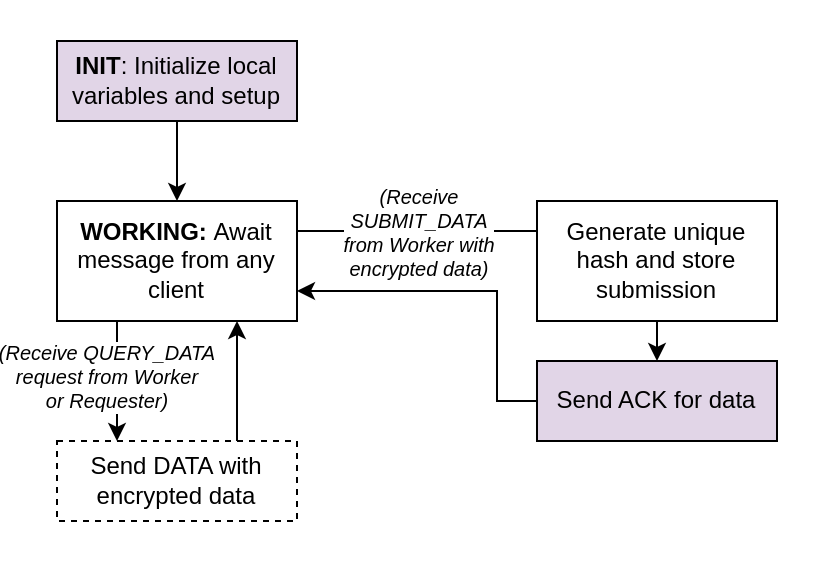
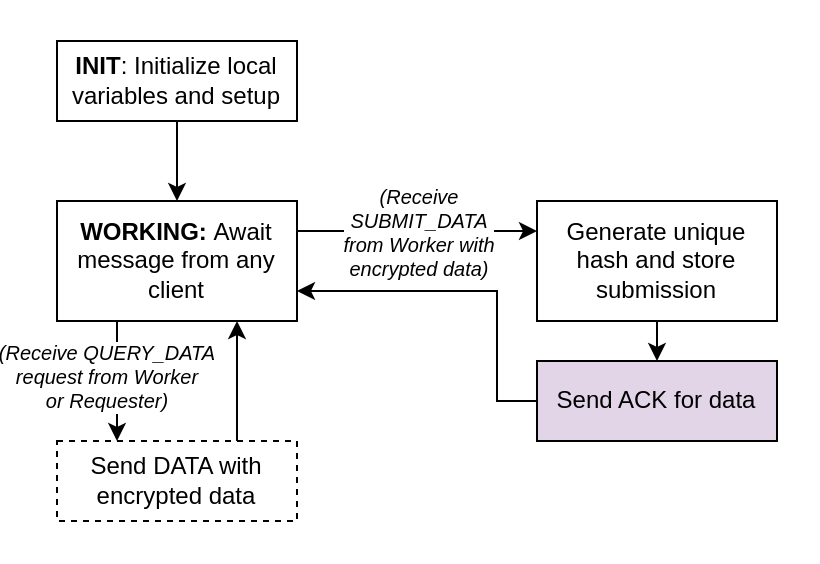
(177, 81) -> (177, 81)
(527, 231) -> (522, 231)
